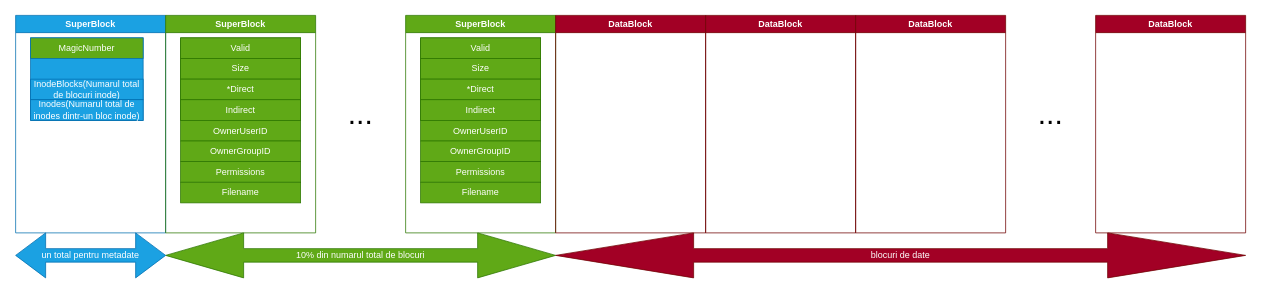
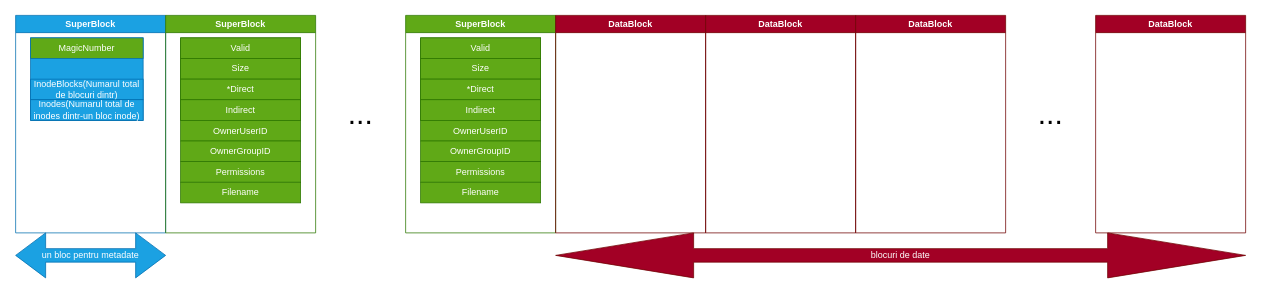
(87, 90) -> (87, 90)
(90, 255) -> (90, 255)
(360, 255) -> none
